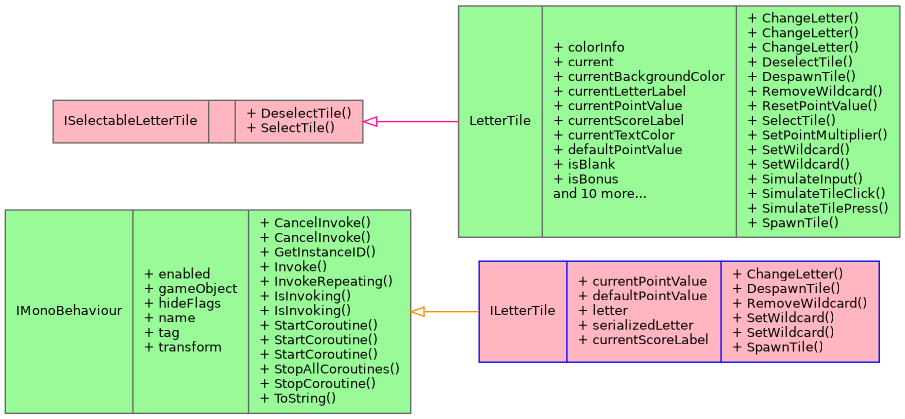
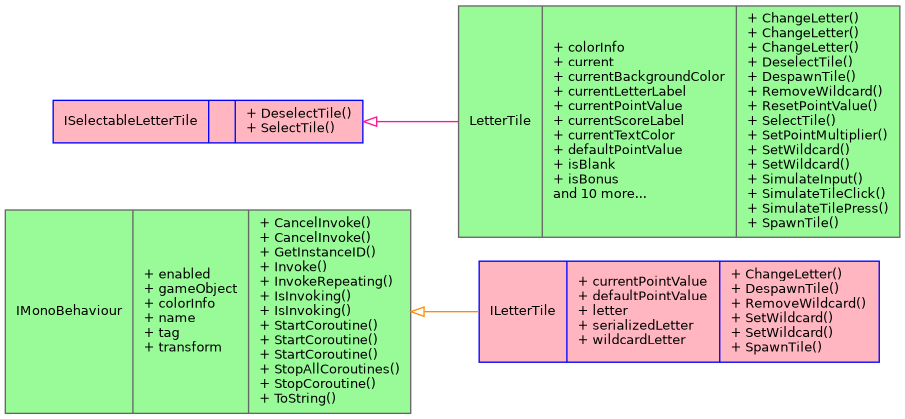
(208, 122) -> (208, 122)
(183, 304) -> (180, 304)
(644, 340) -> (632, 340)
